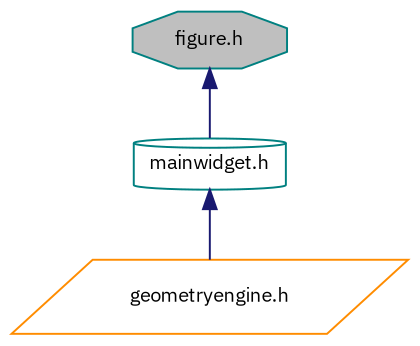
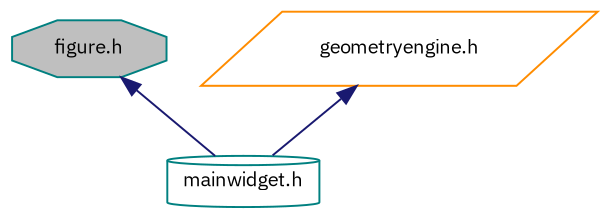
(210, 235) -> (307, 127)
